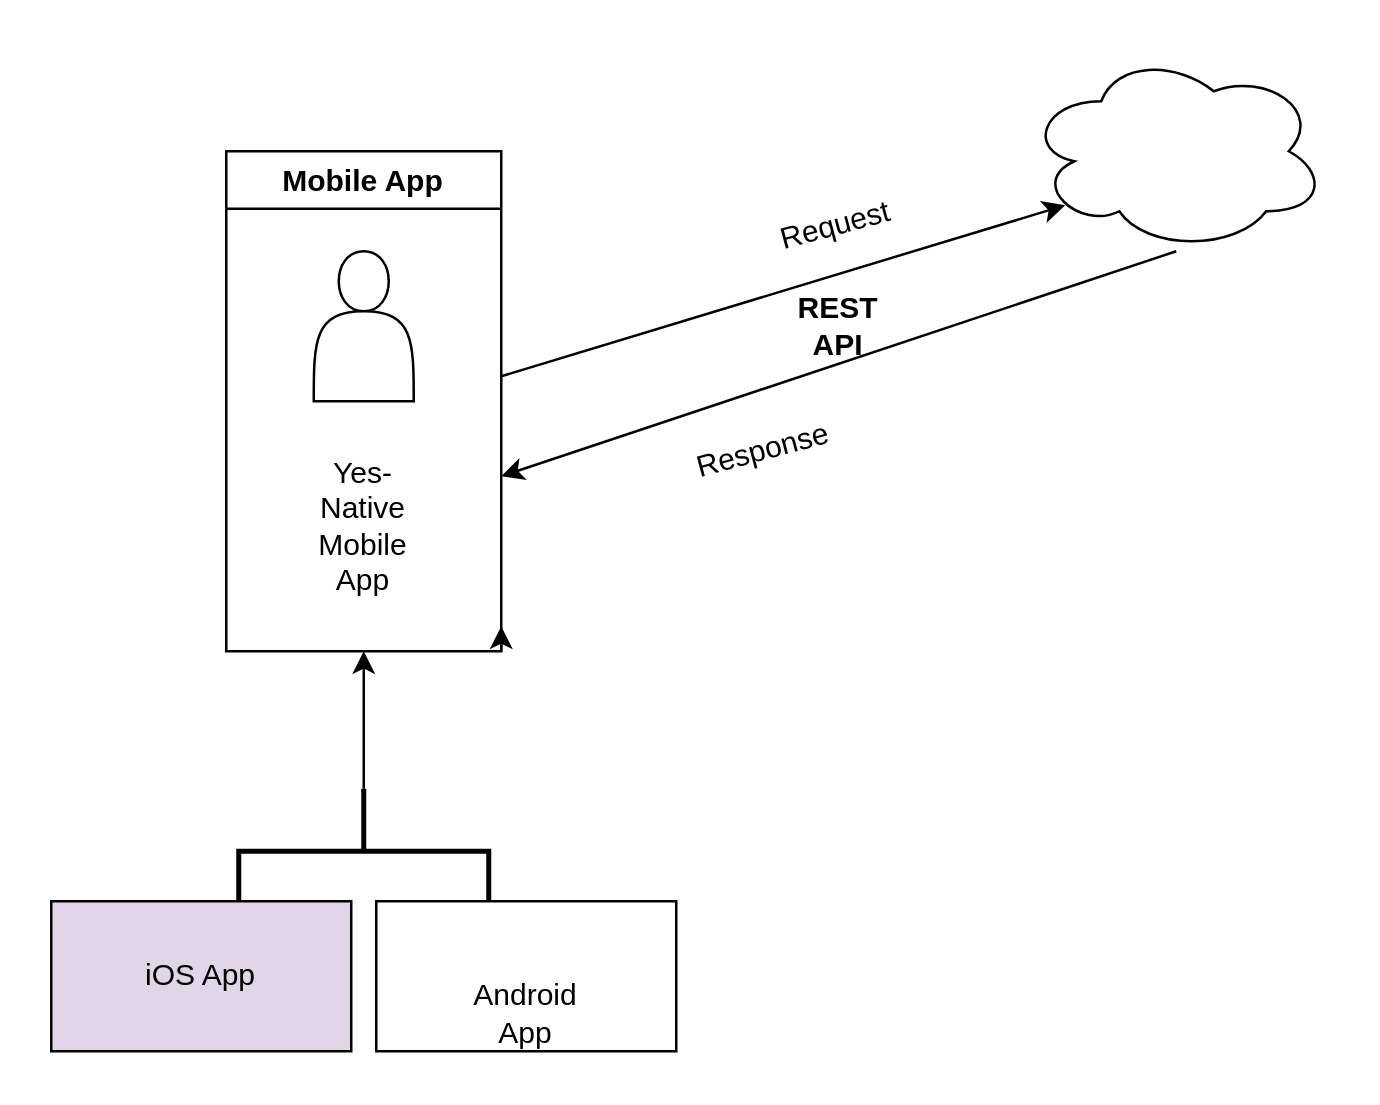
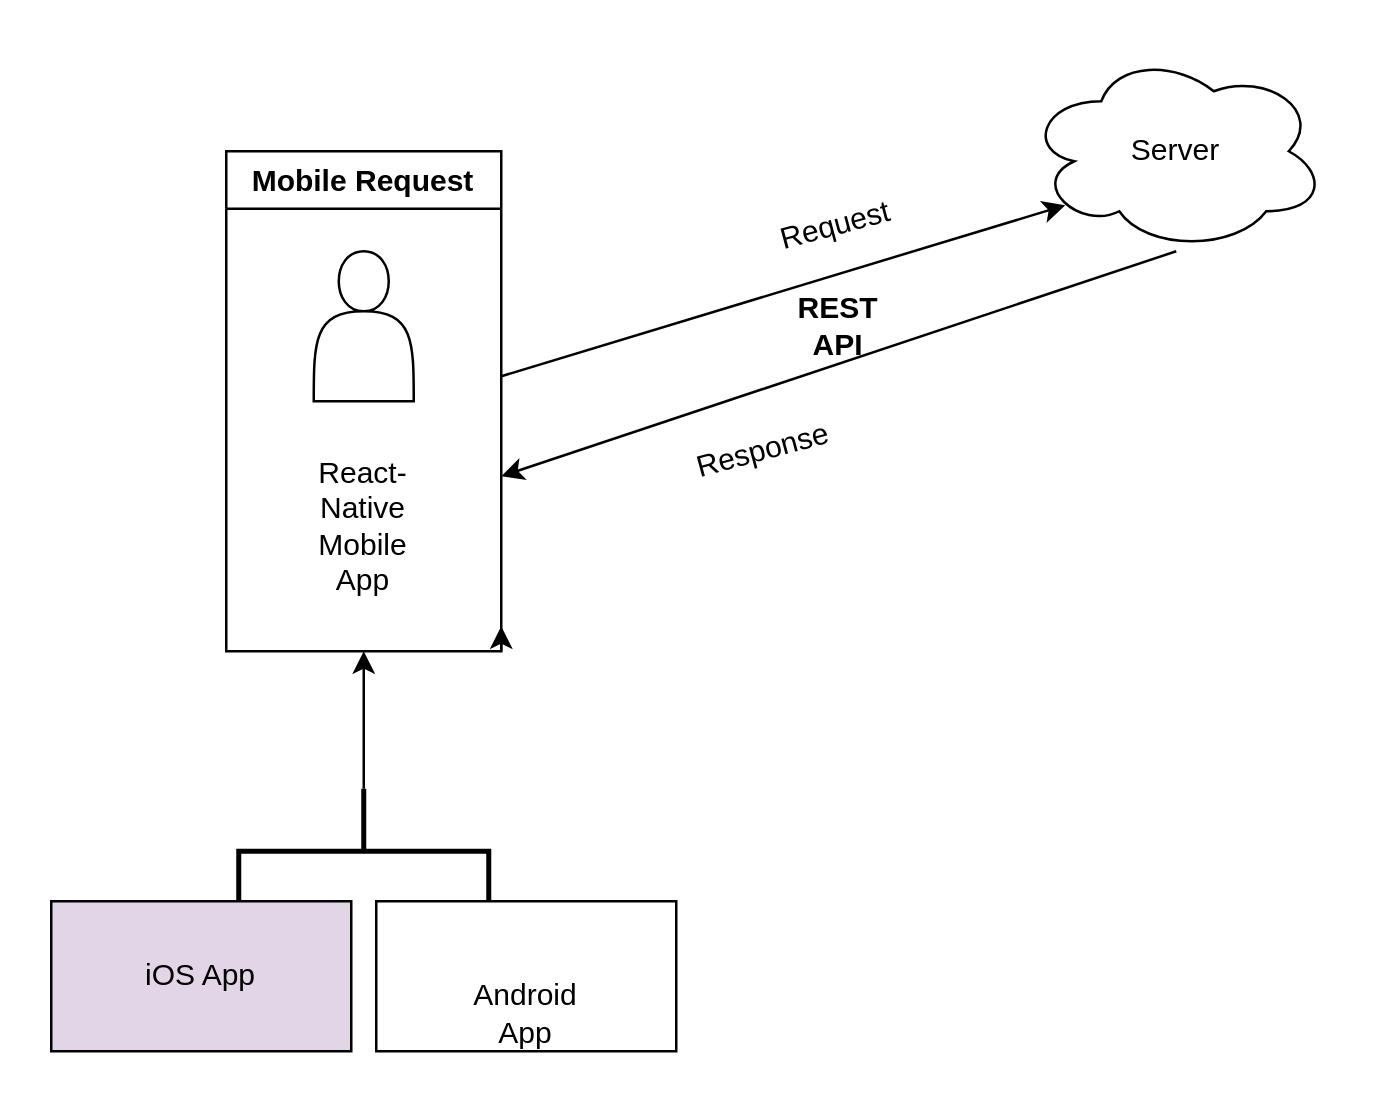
none -> (1176, 151)
(363, 181) -> (363, 181)
(364, 526) -> (364, 526)
